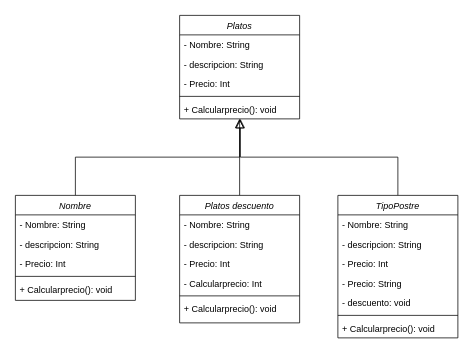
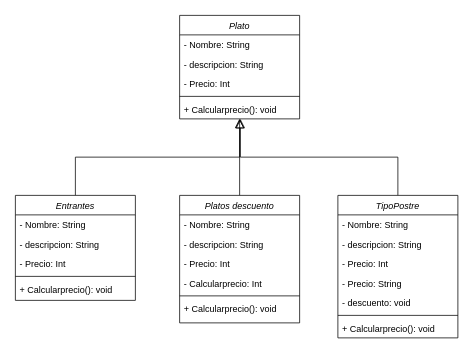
(239, 26) -> (239, 26)
(75, 206) -> (75, 206)
